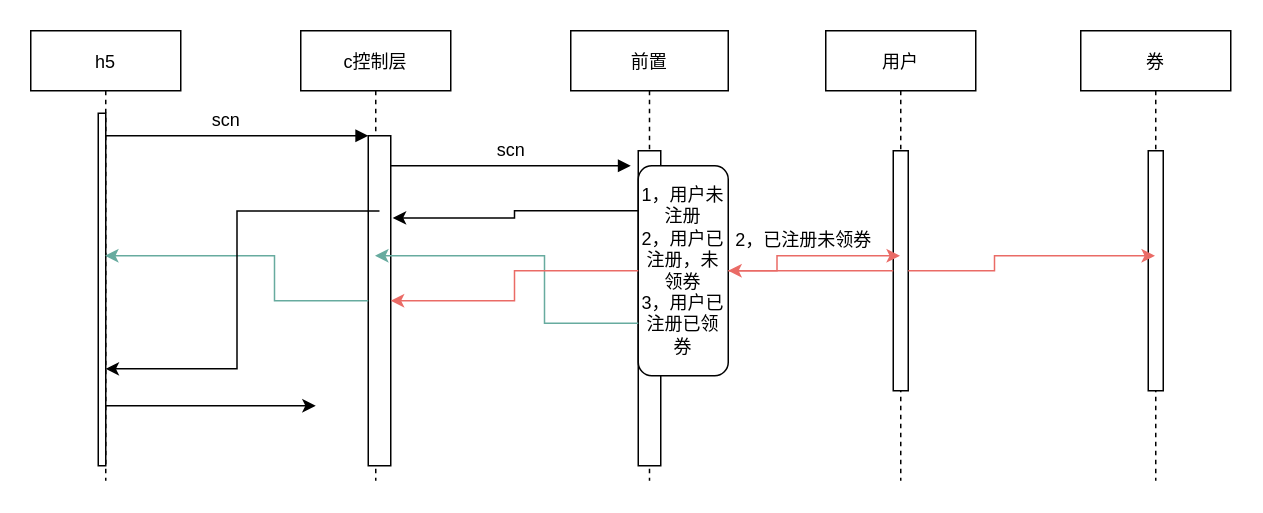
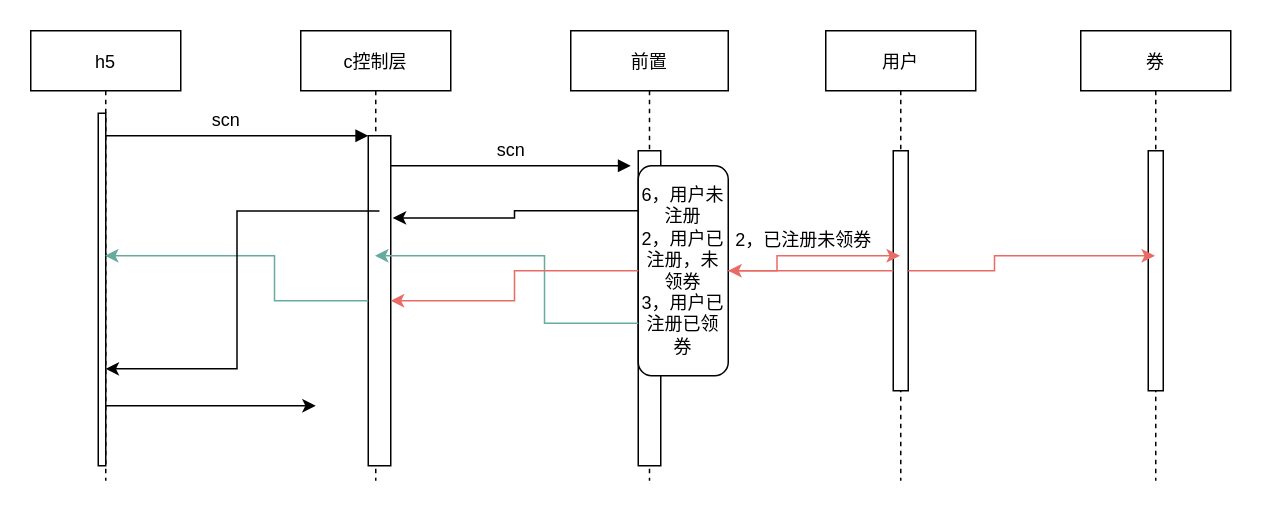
(683, 271) -> (683, 271)
